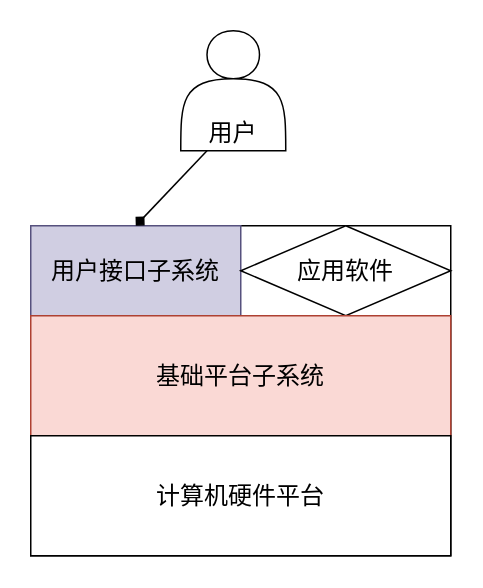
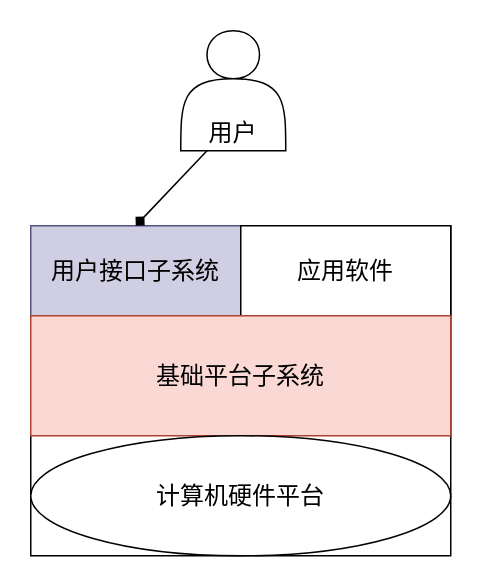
(346, 271) -> (346, 271)
(241, 496) -> (241, 496)
